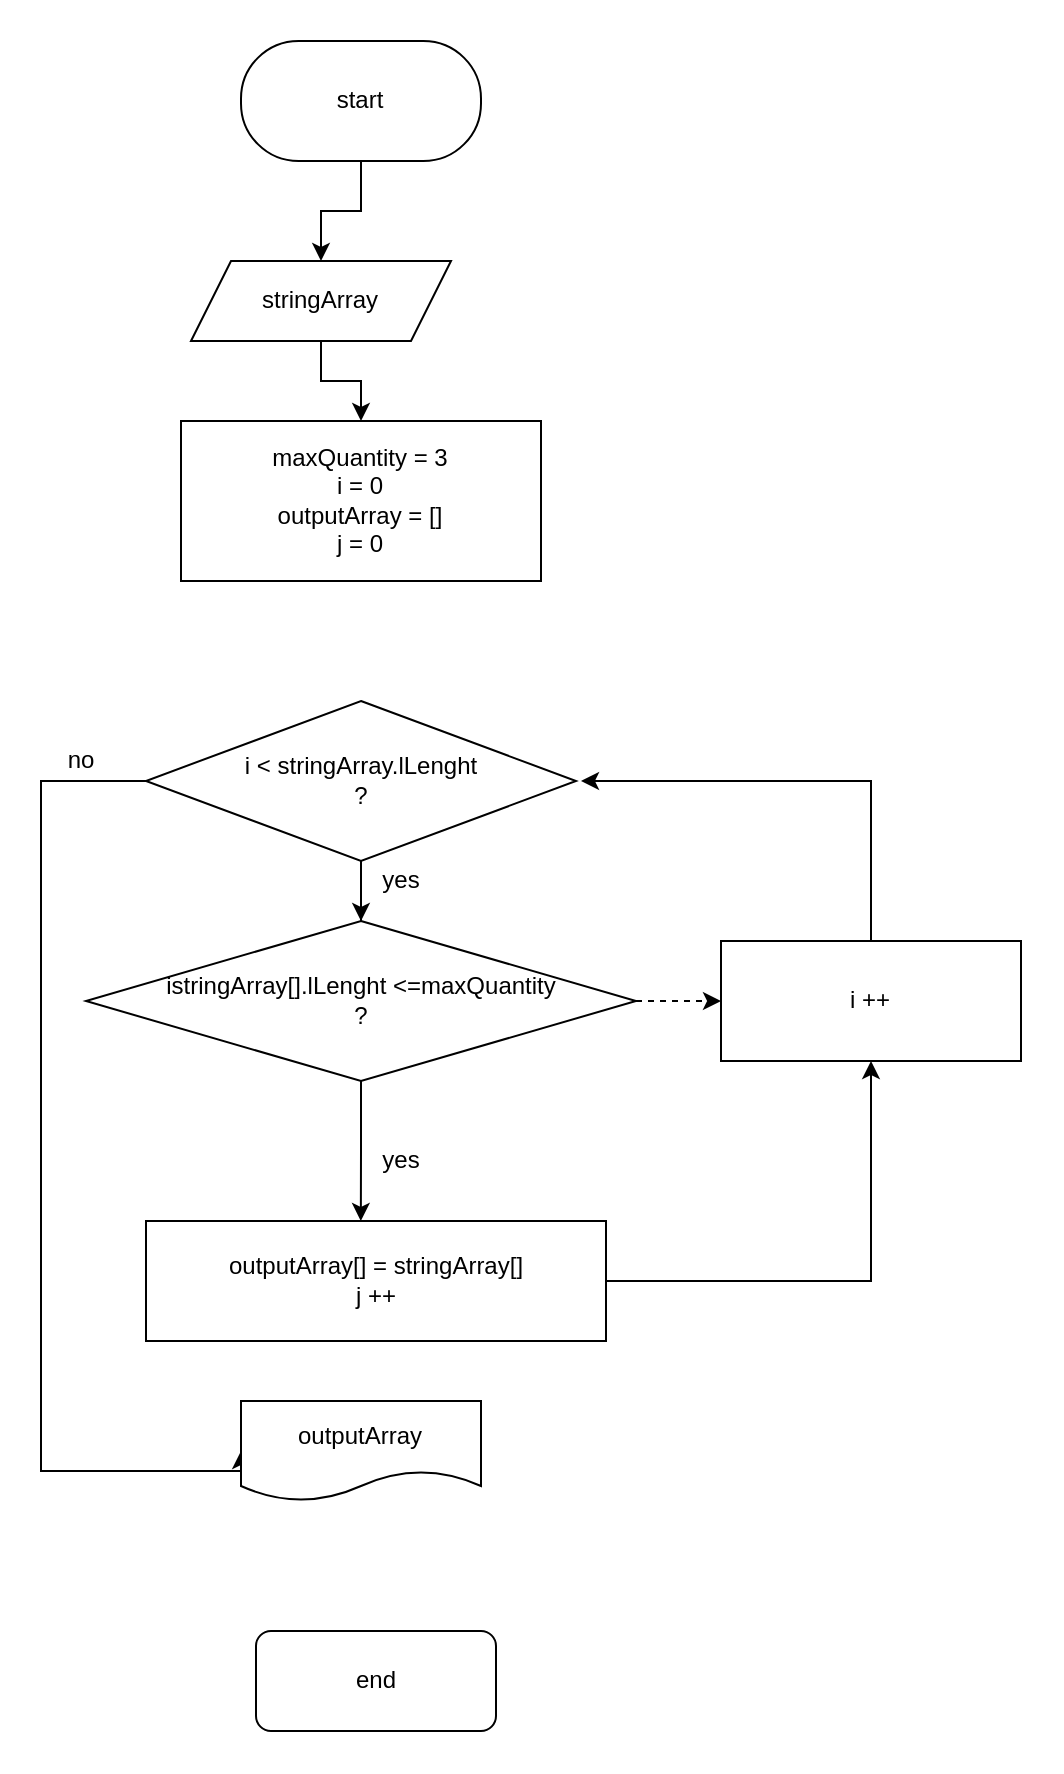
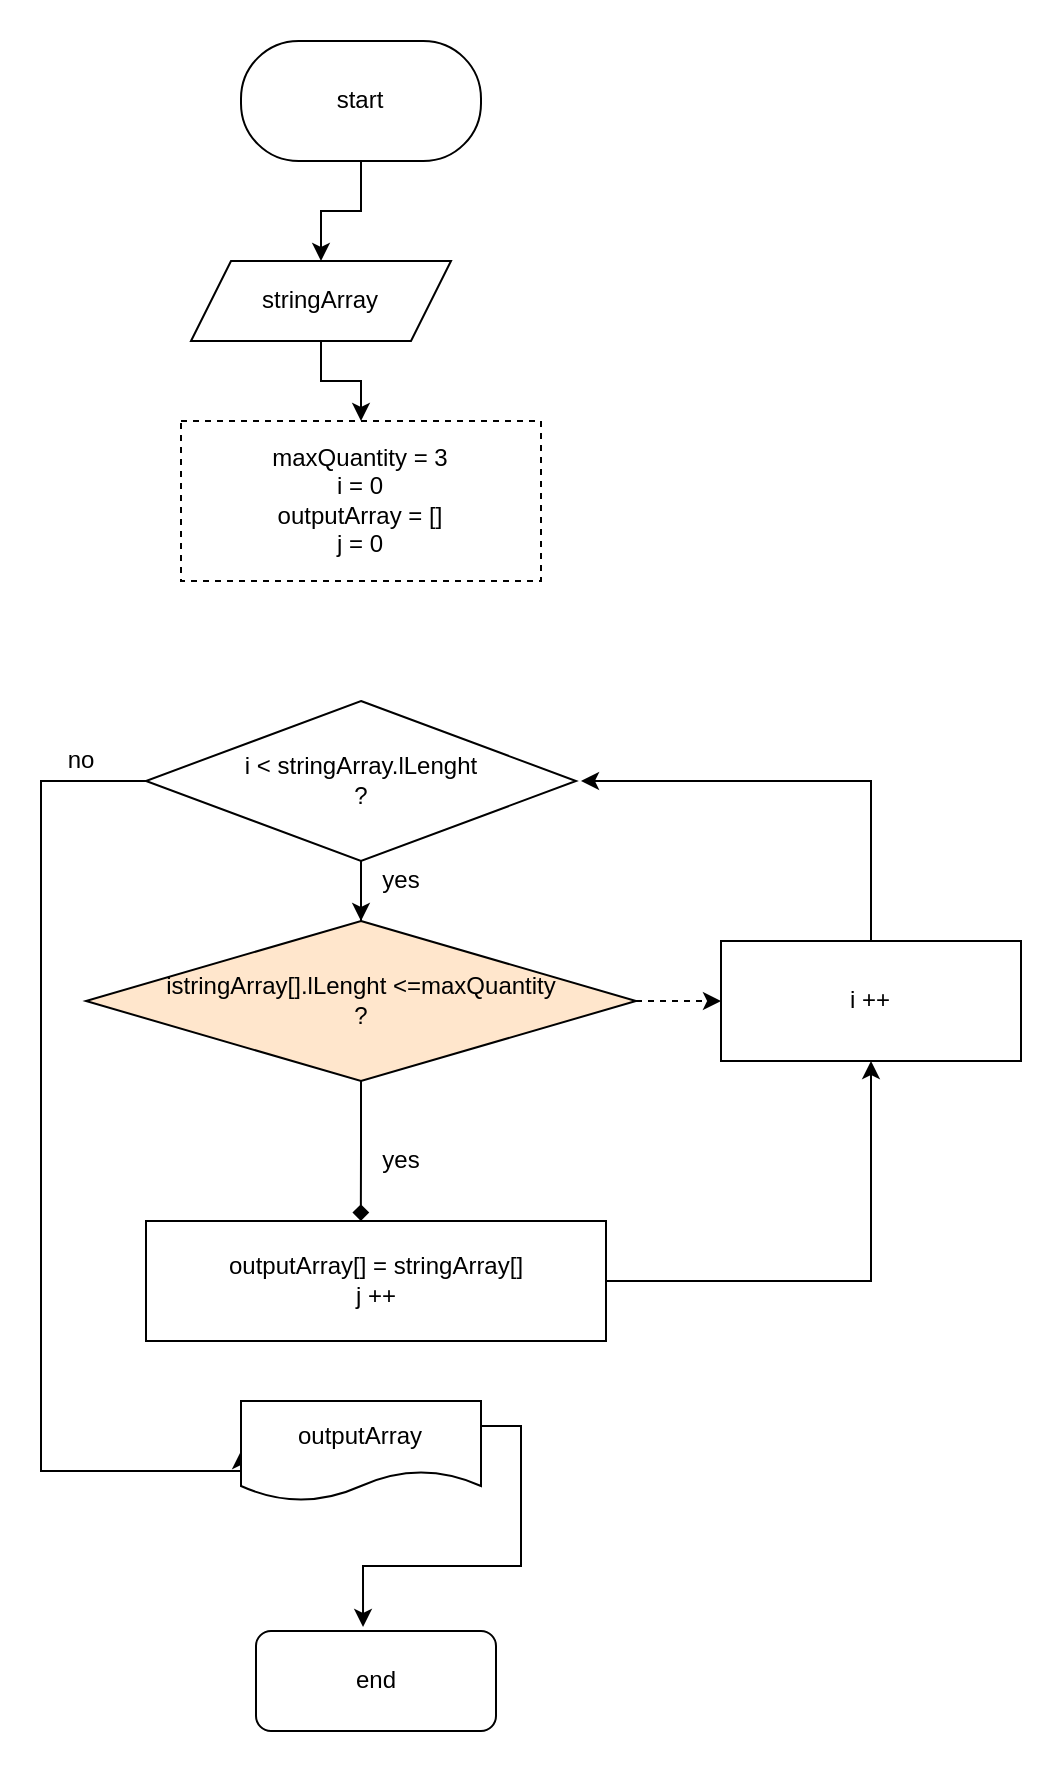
(361, 501) -> (361, 501)
(361, 1001) -> (361, 1001)
(361, 1206) -> (361, 1205)
none -> (508, 1566)
